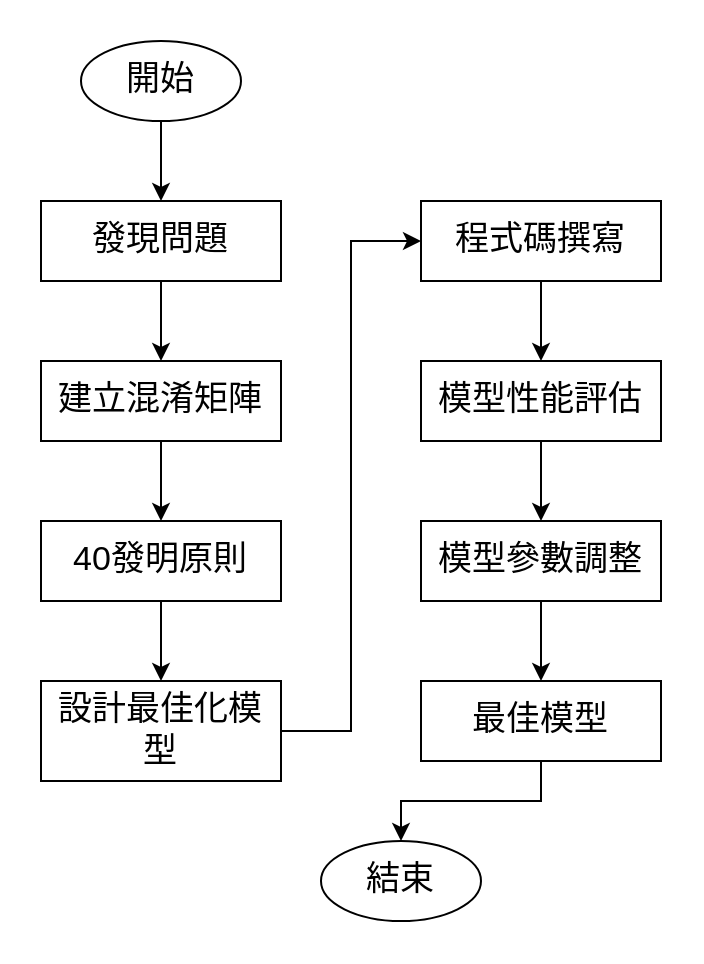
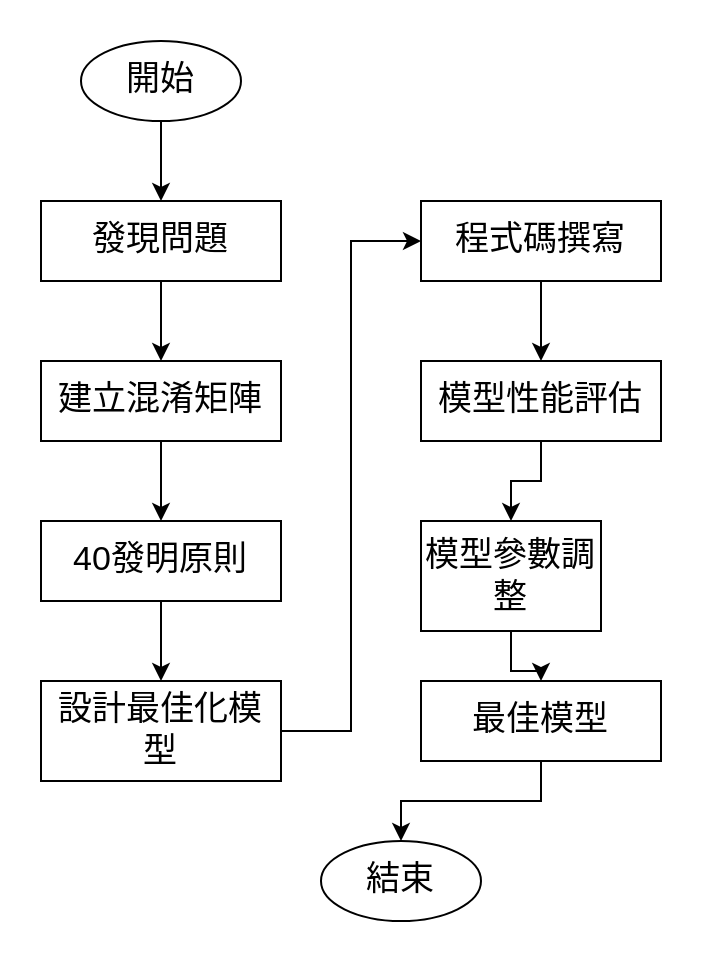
(541, 561) -> (511, 576)
